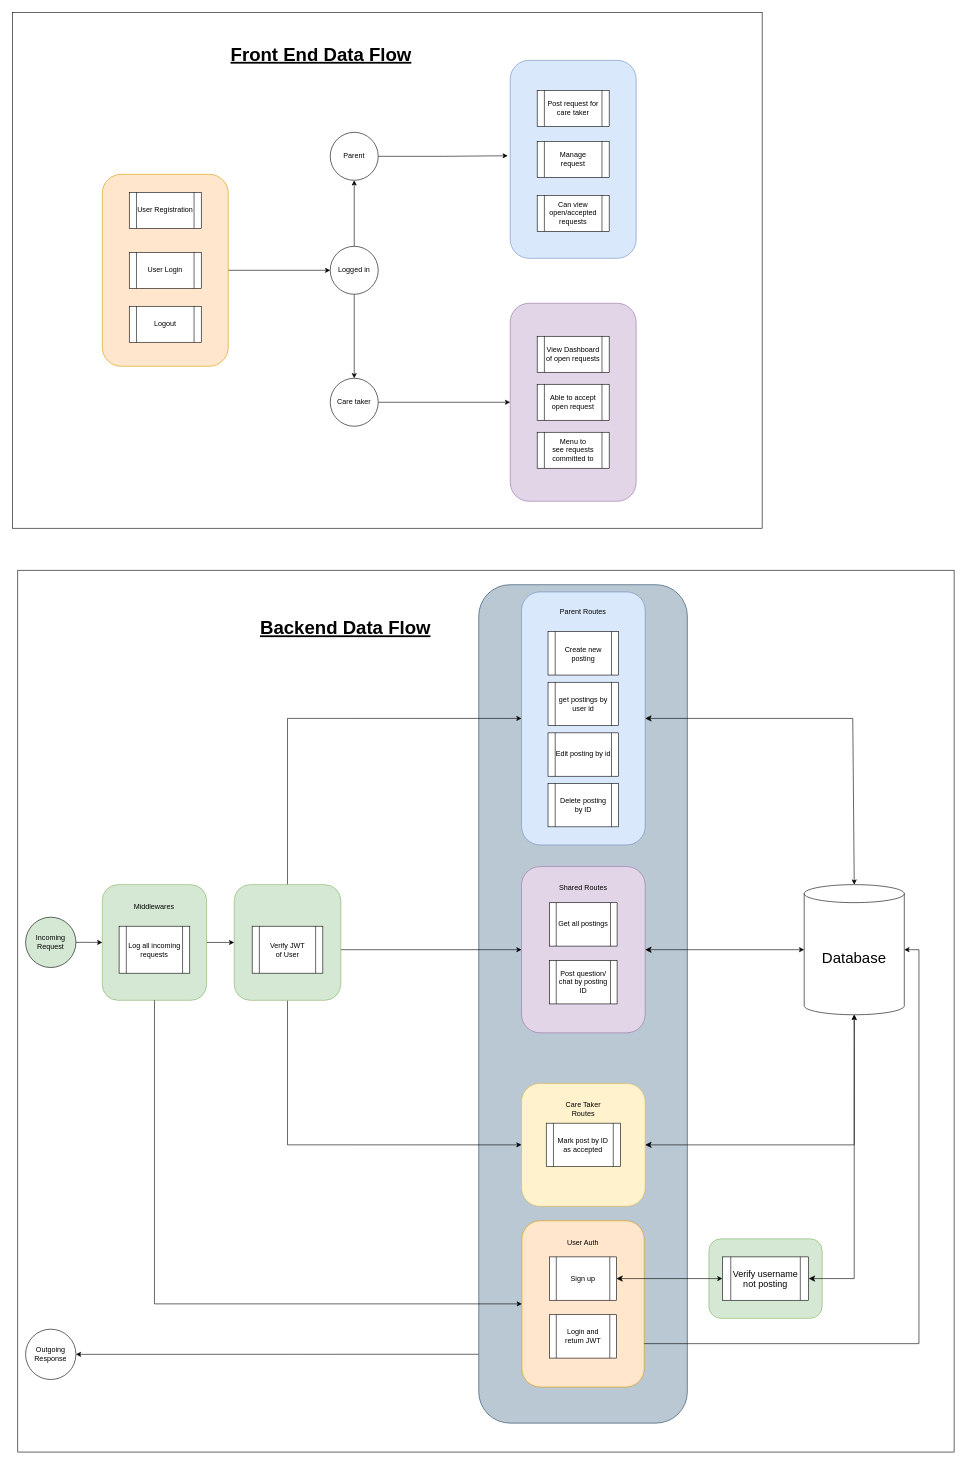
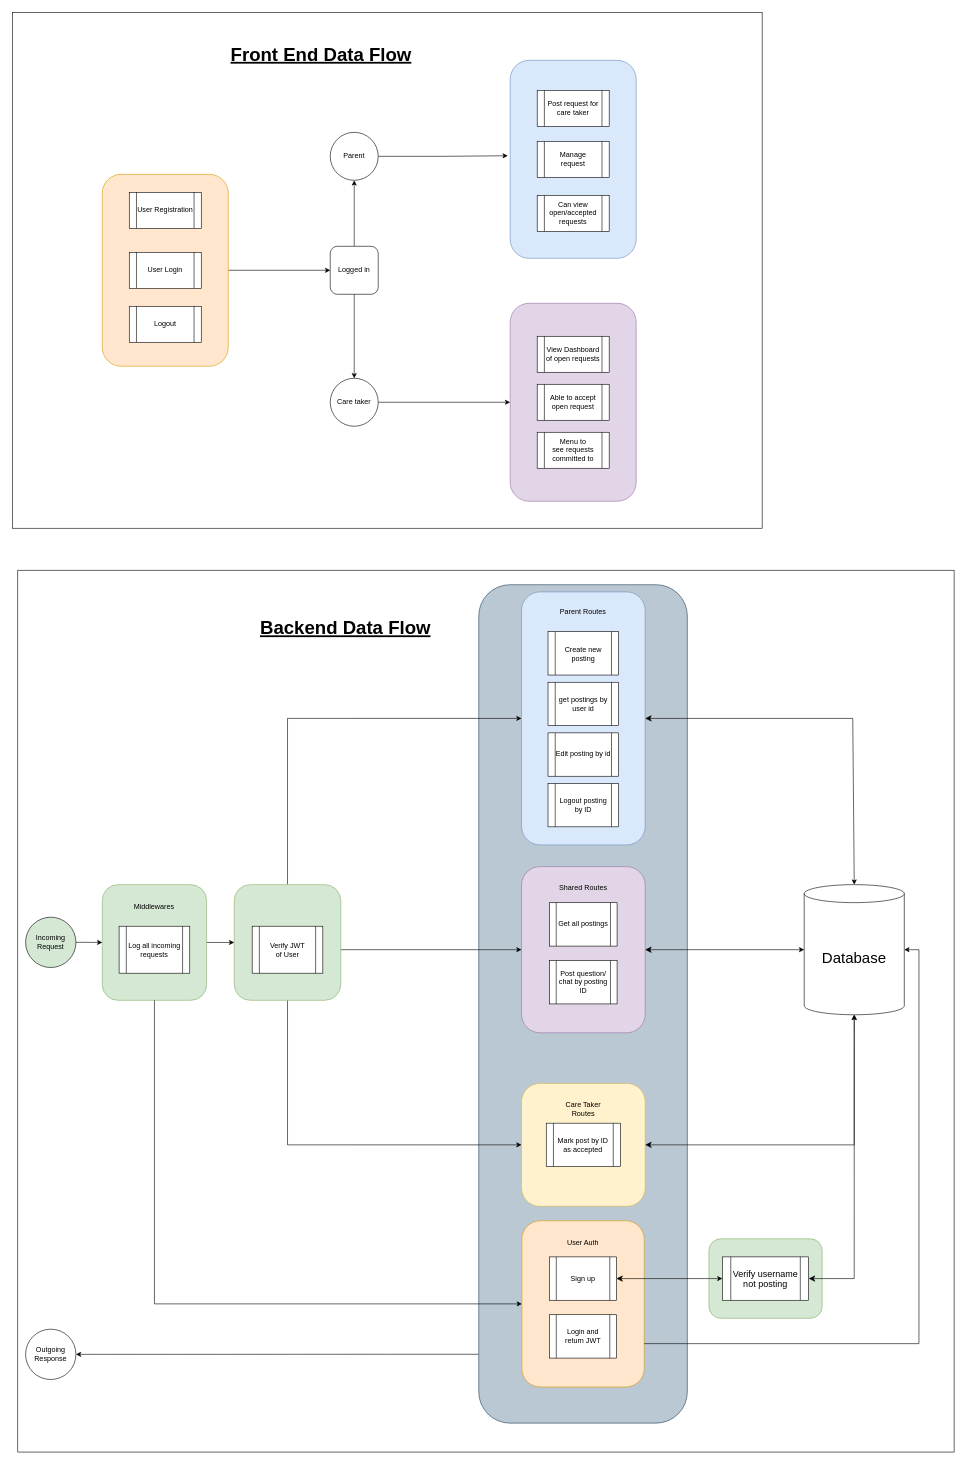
(354, 270) -> (354, 270)
(584, 806) -> (584, 806)
